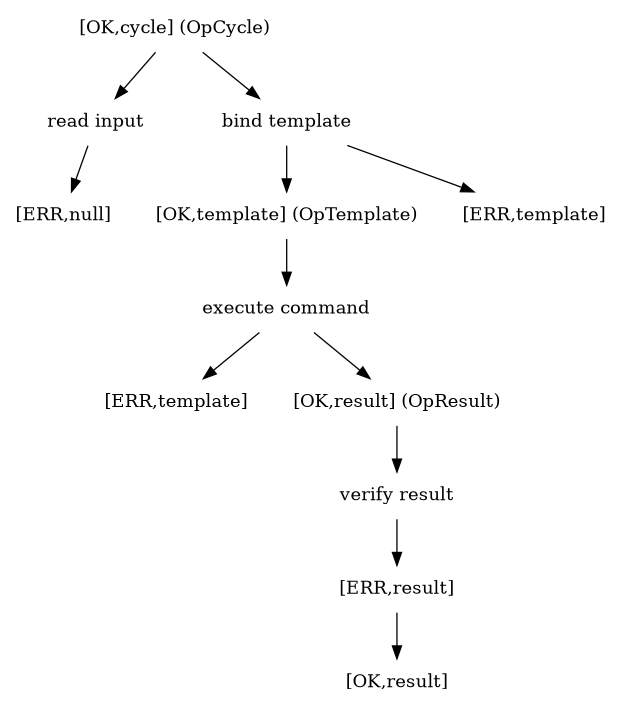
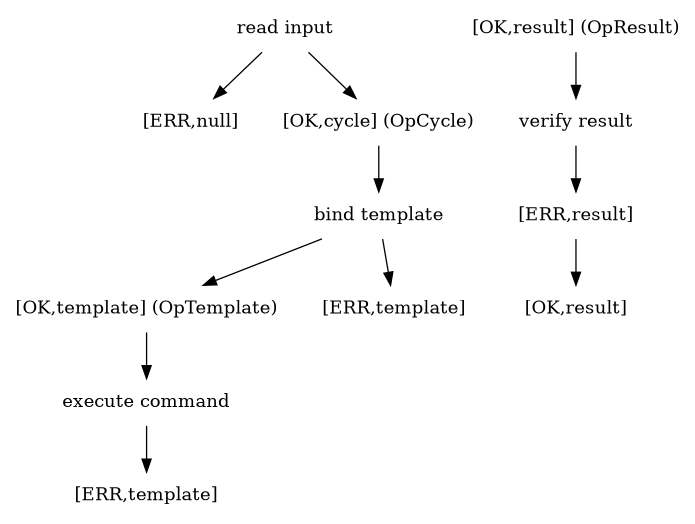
(140, 70) -> (327, 71)
(337, 351) -> none
